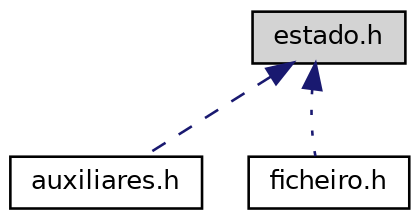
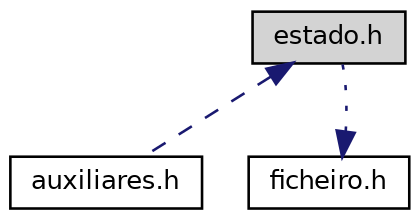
(312, 123) -> (346, 97)
